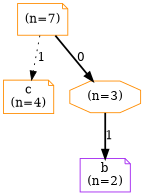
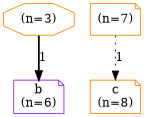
(71, 55) -> none
(29, 97) -> (115, 97)
(105, 175) -> (39, 97)
